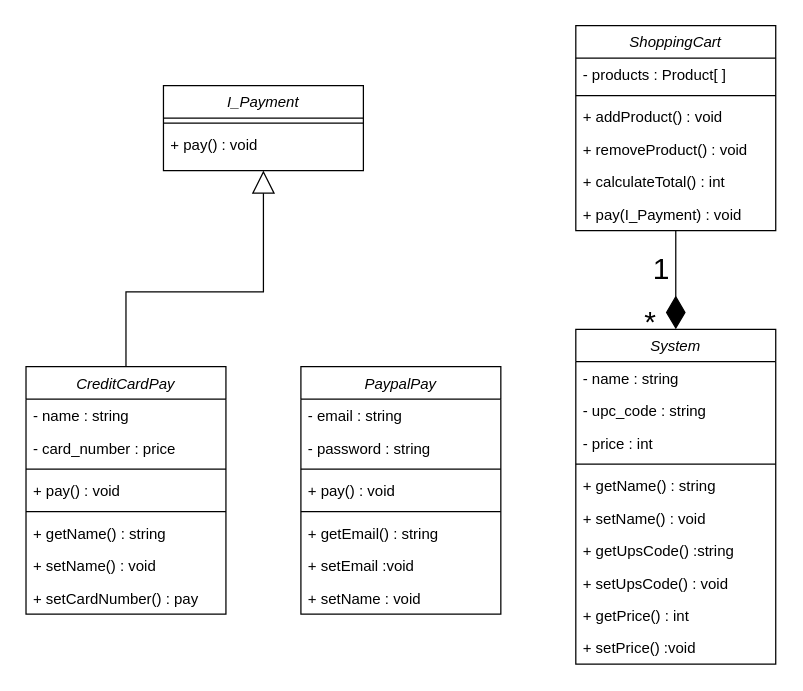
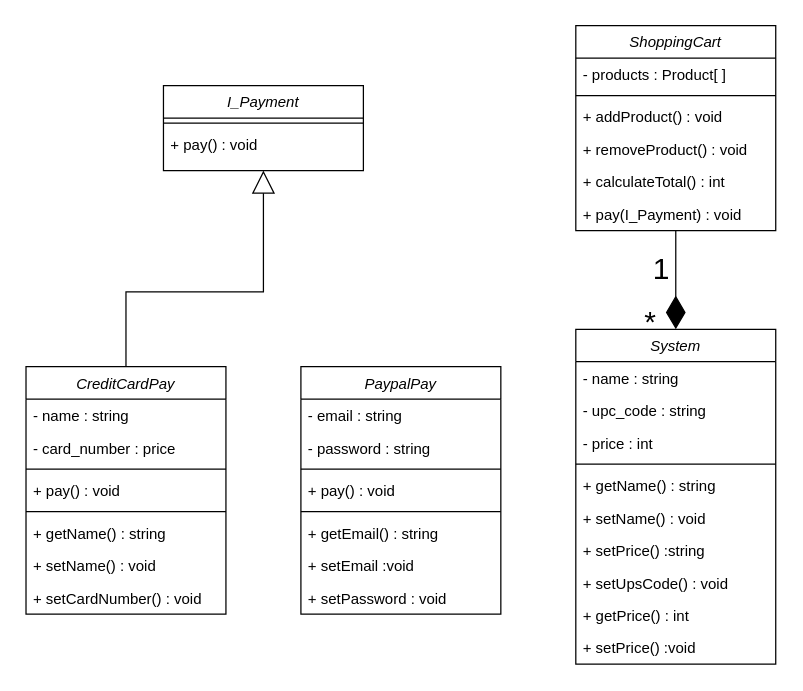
(667, 551) -> (657, 551)
(121, 599) -> (124, 599)
(365, 599) -> (382, 599)
